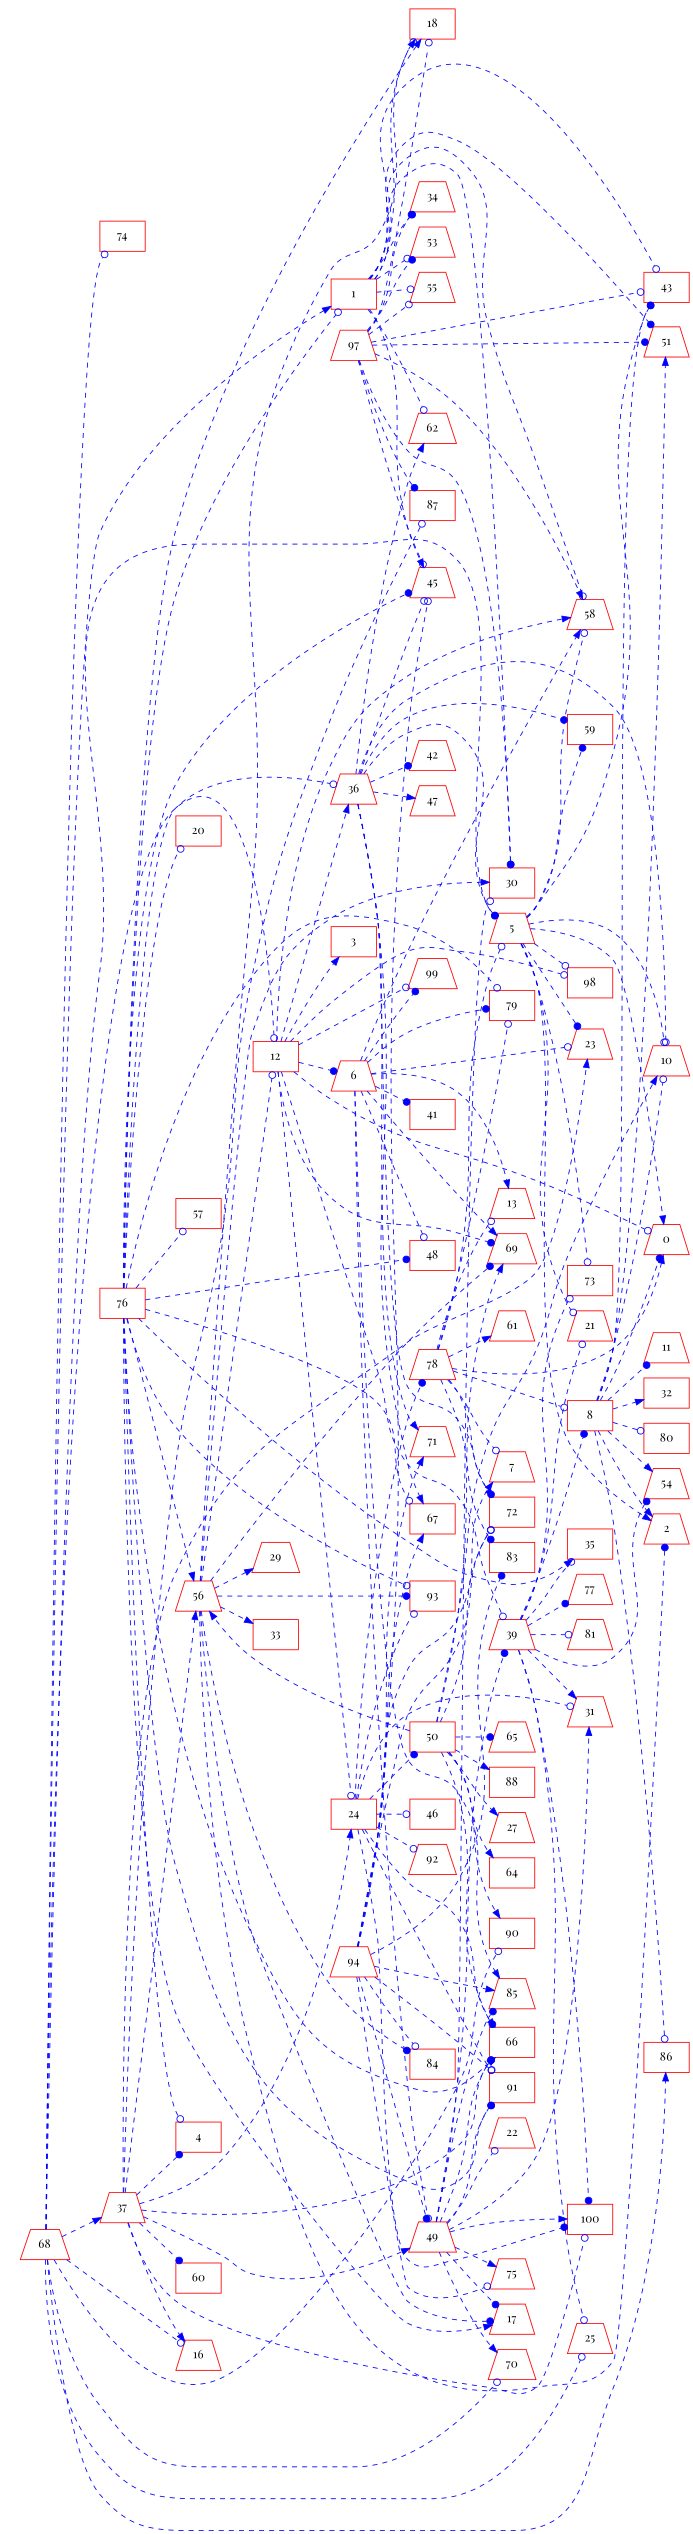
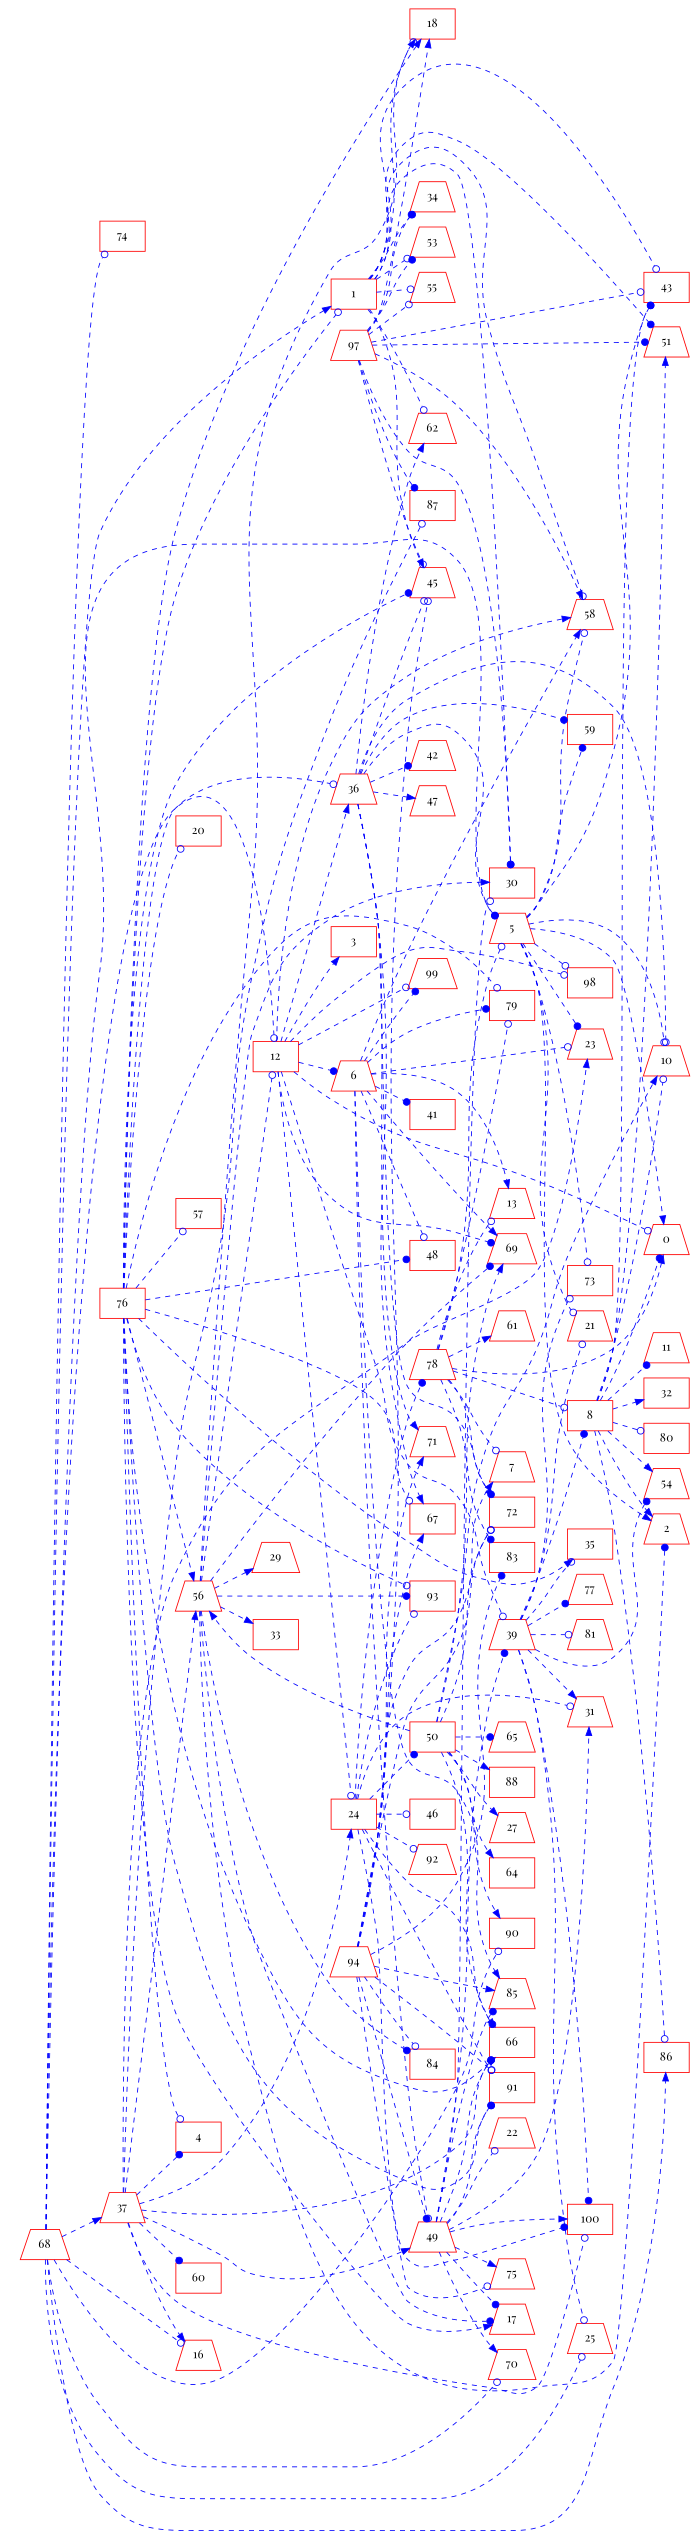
(404, 192) -> (404, 192)
